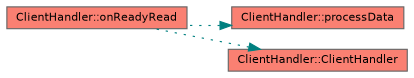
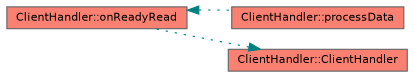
(204, 26) -> (215, 10)
